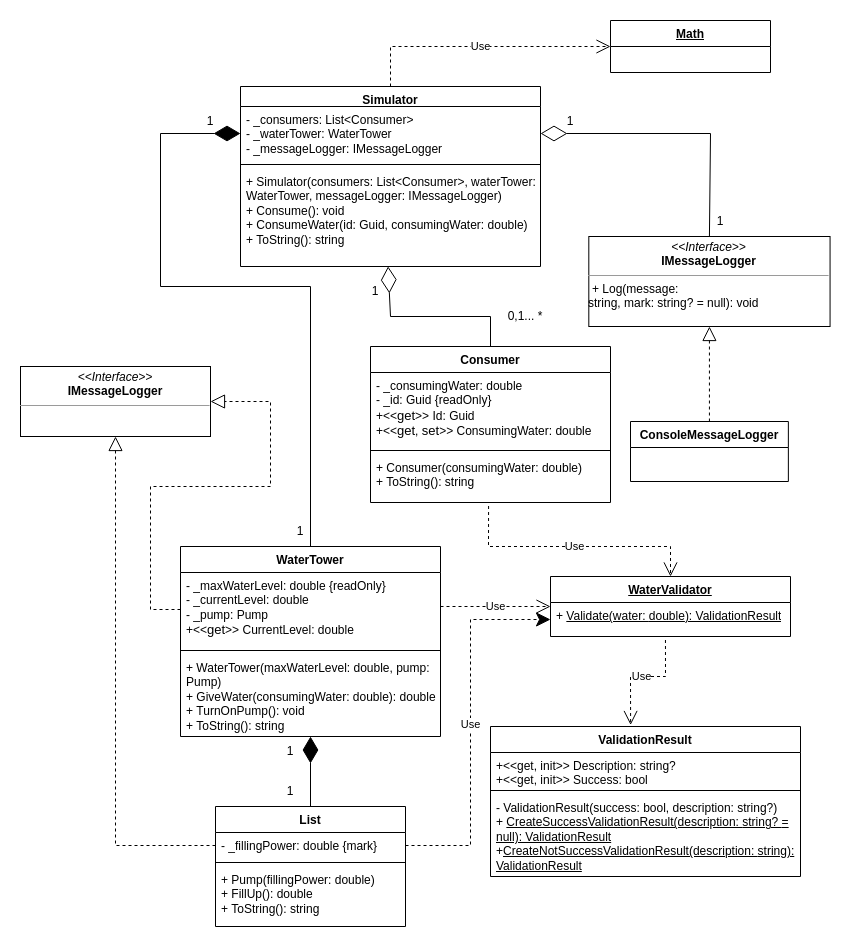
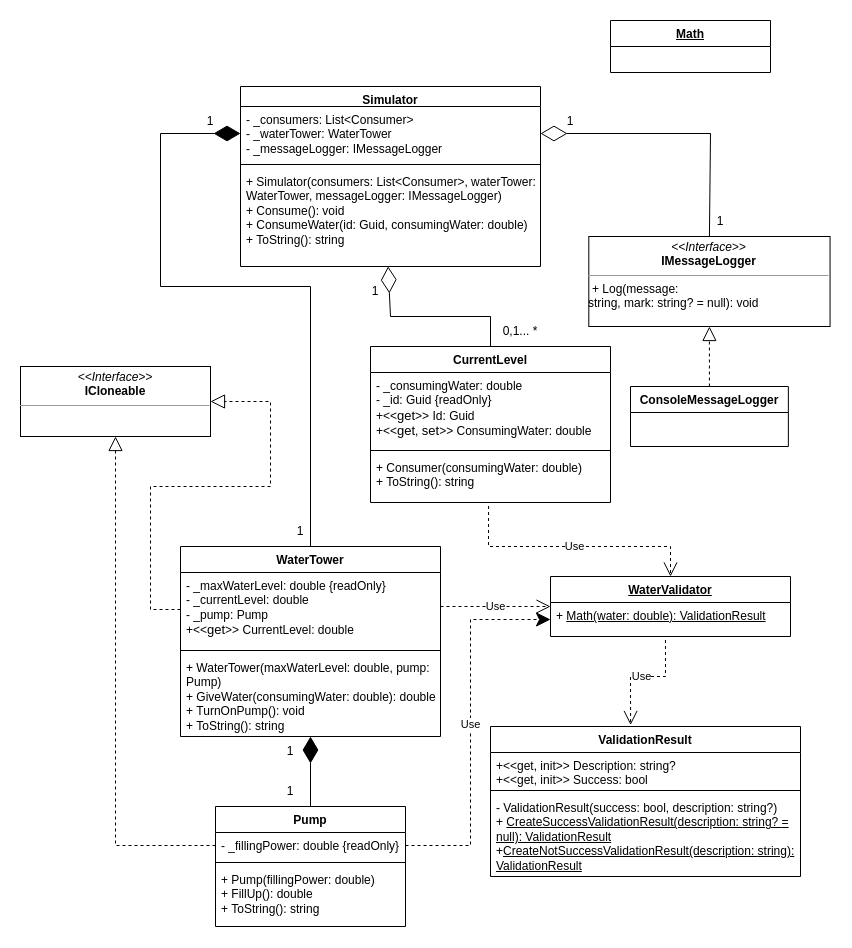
(479, 47) -> none
(526, 317) -> (521, 332)
(491, 361) -> (491, 361)
(68, 381) -> (64, 381)
(709, 452) -> (709, 417)
(672, 624) -> (672, 624)
(311, 821) -> (311, 821)
(310, 847) -> (312, 854)
